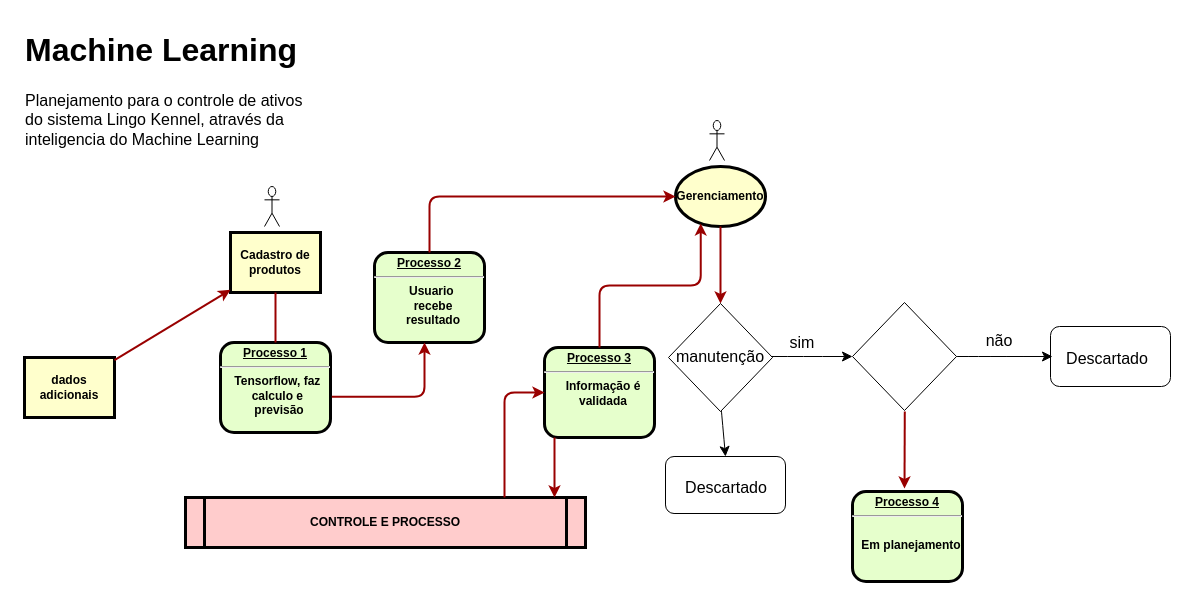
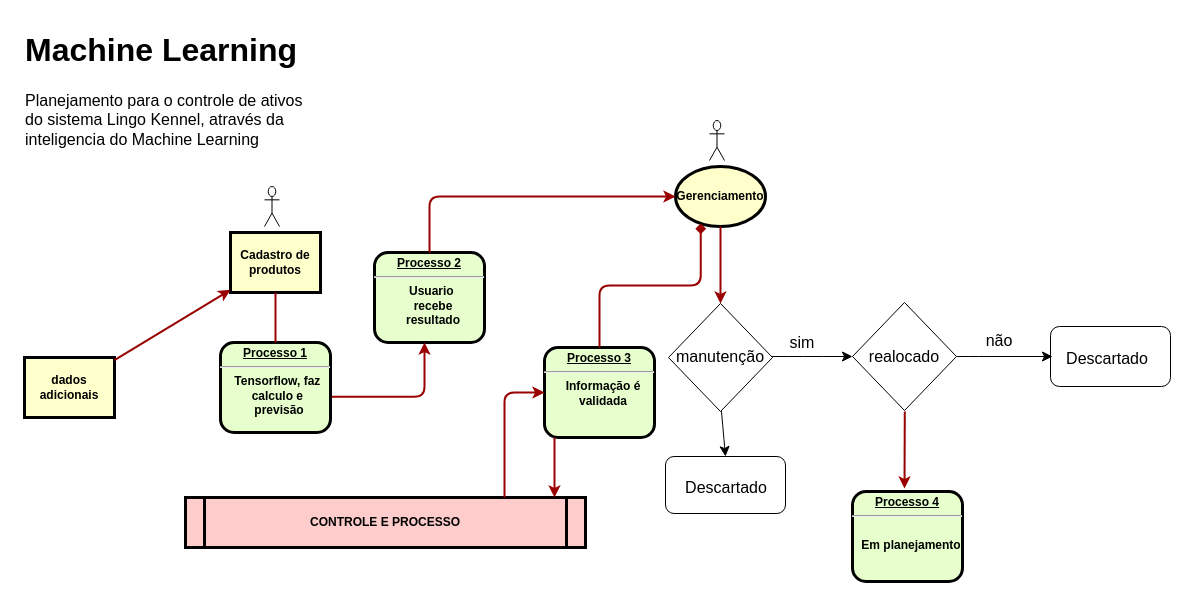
(701, 234) -> (701, 234)
none -> (905, 357)
